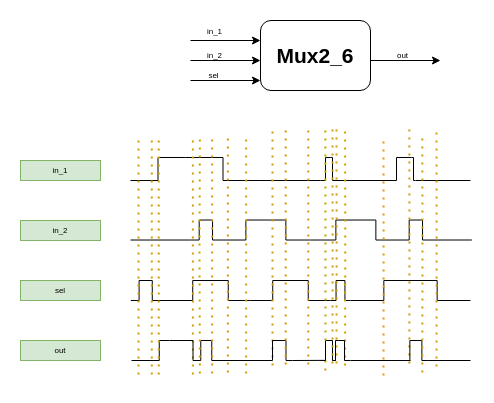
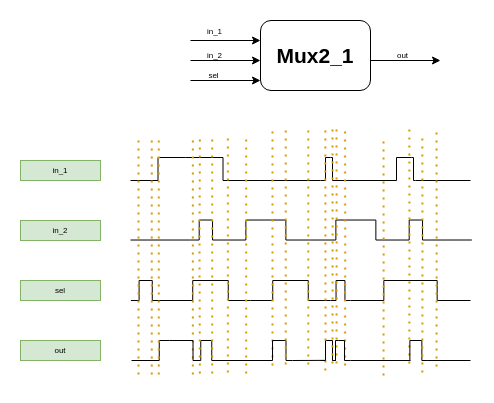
(316, 56) -> (316, 56)
